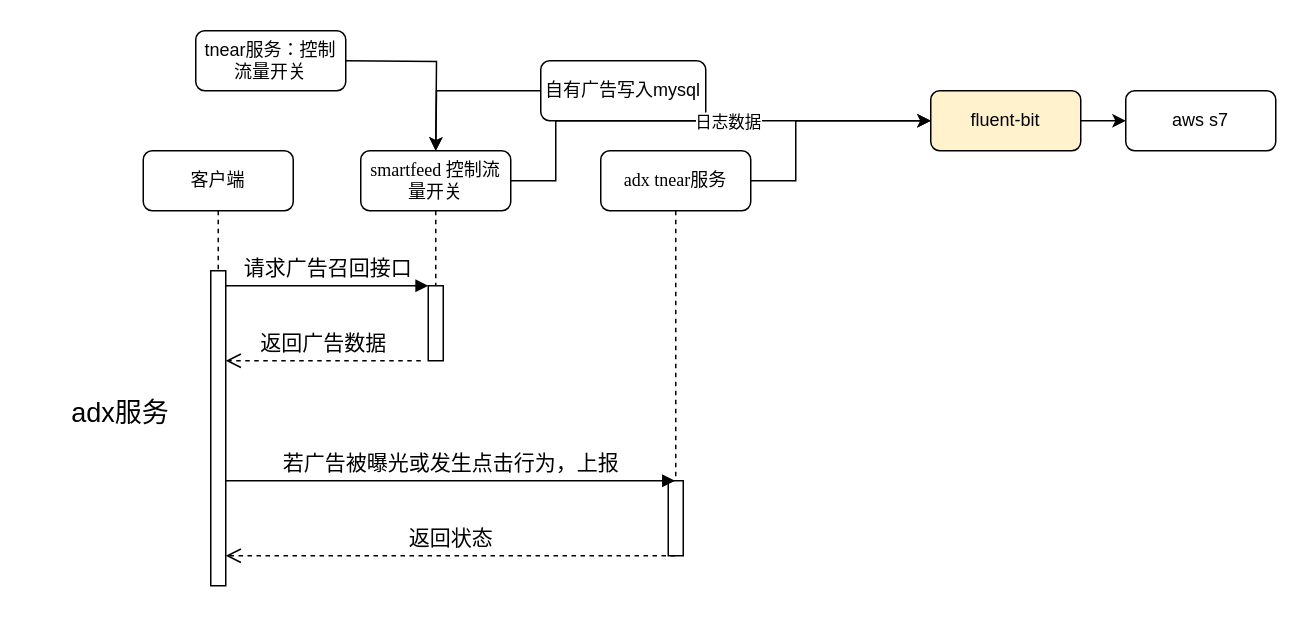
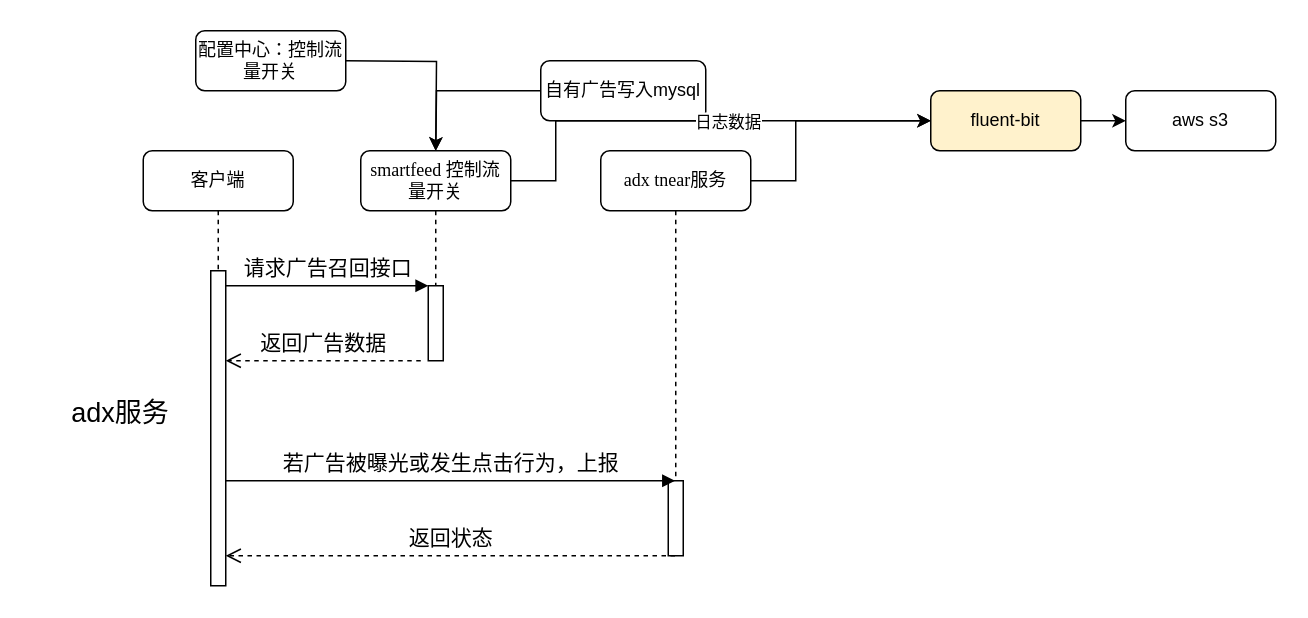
(271, 61) -> (271, 61)
(1201, 121) -> (1201, 121)
